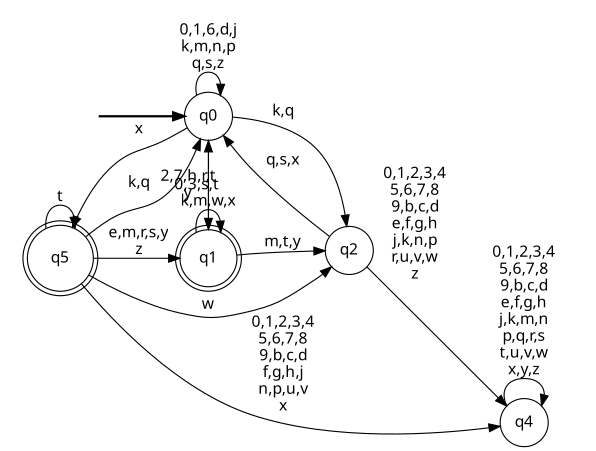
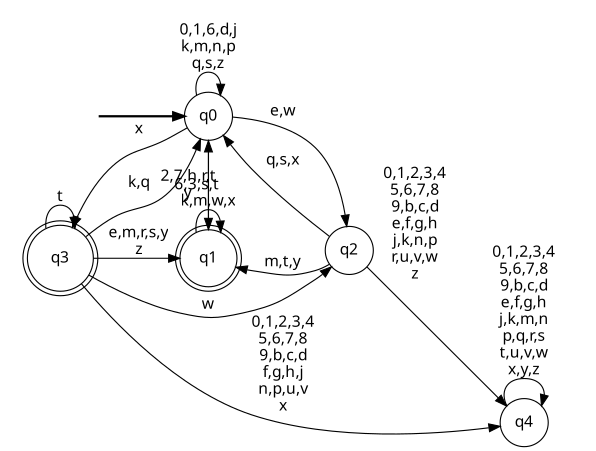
(283, 111) -> (283, 111)
(197, 185) -> (197, 185)
(275, 252) -> (289, 275)
(60, 258) -> (60, 258)
